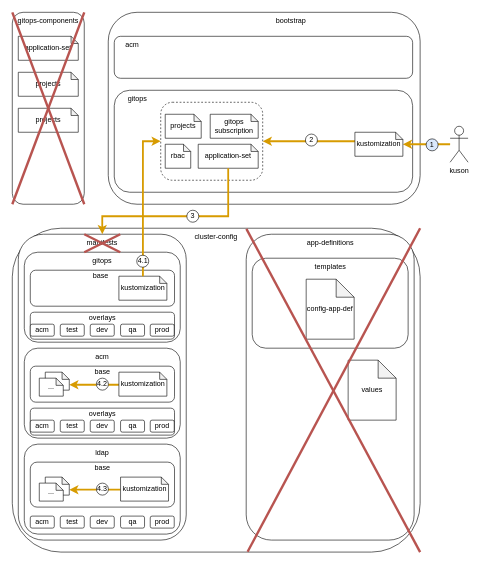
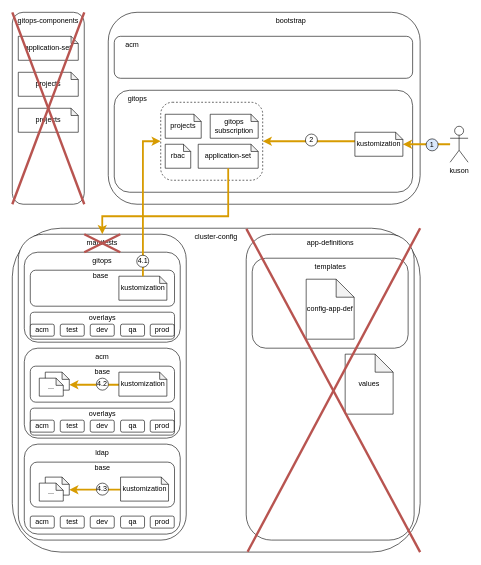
(193, 216) -> none
(372, 390) -> (369, 384)
